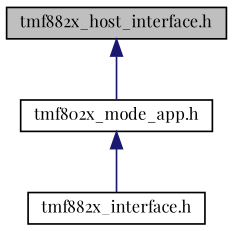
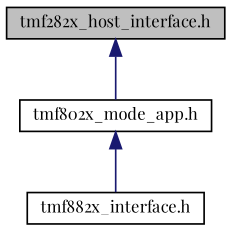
(117, 23) -> (116, 23)
